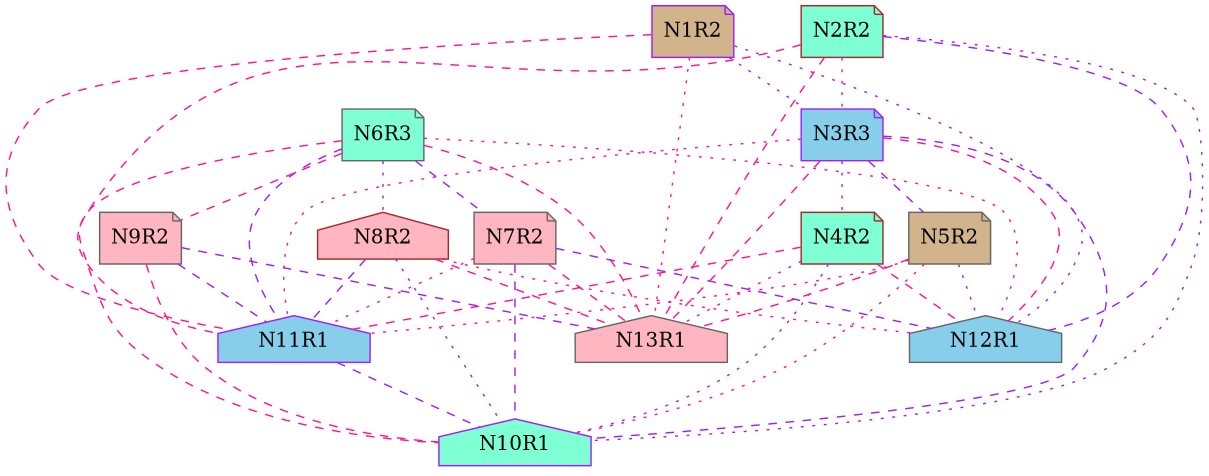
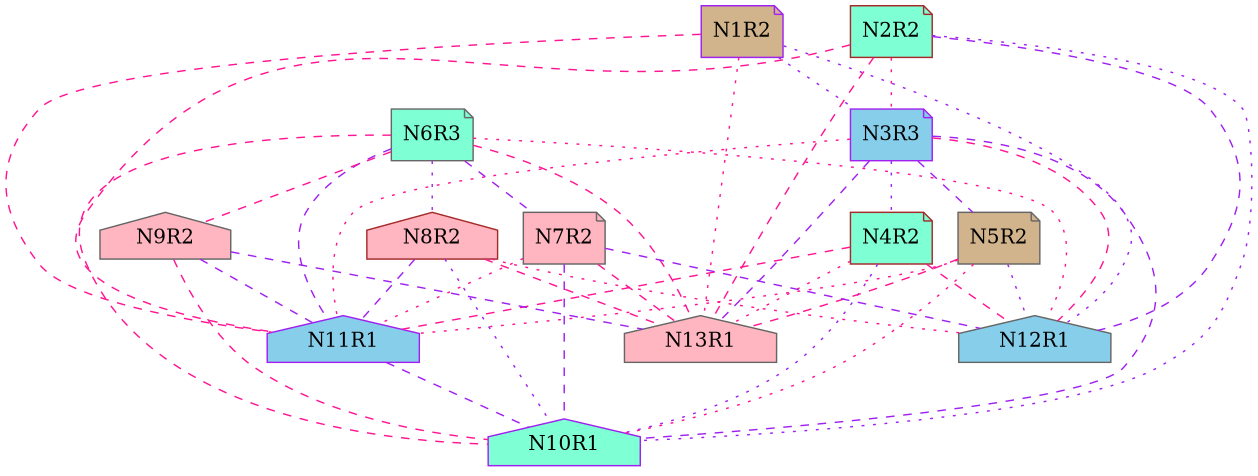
(141, 238) -> (165, 238)
(747, 242) -> (796, 242)
